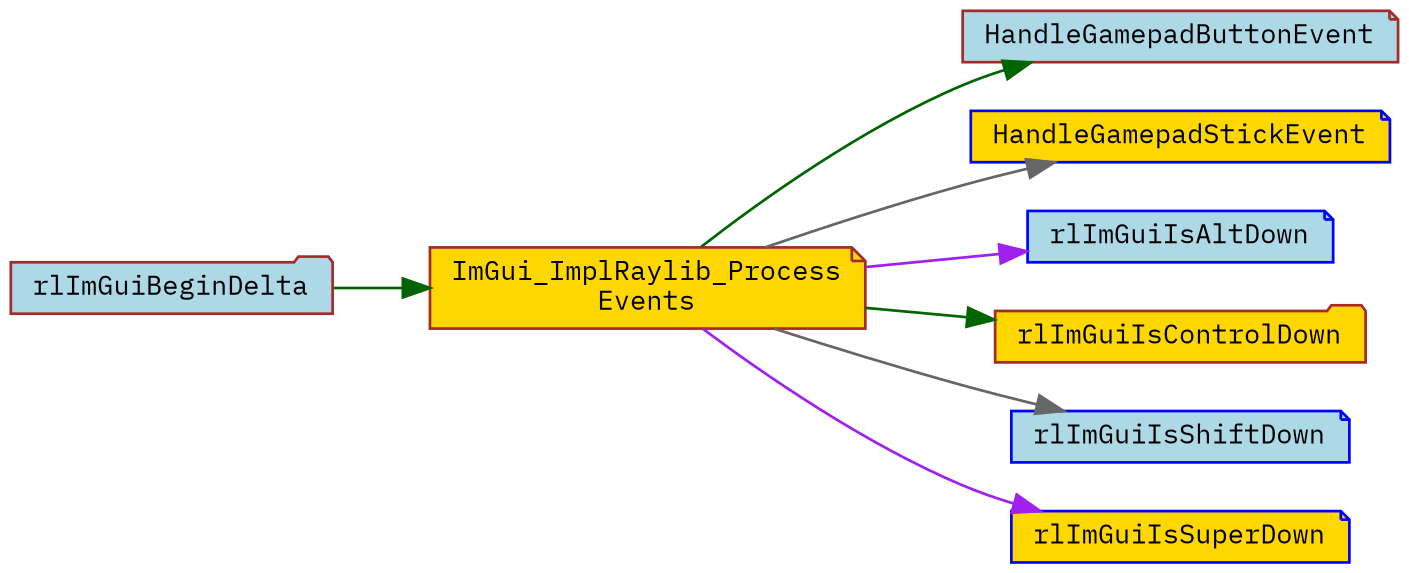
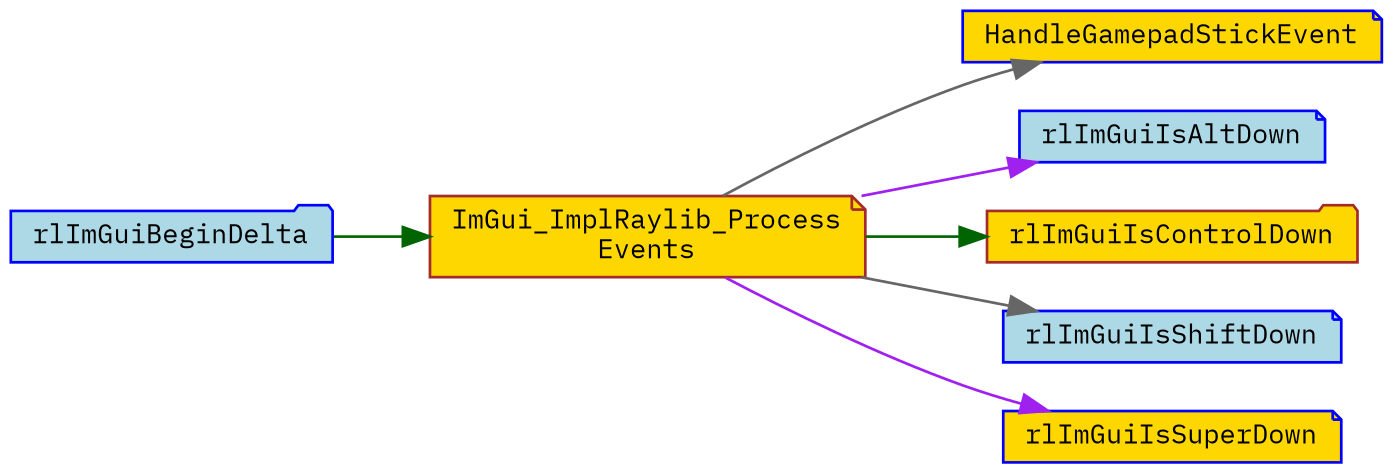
(1180, 37) -> none
(172, 288) -> (172, 237)
